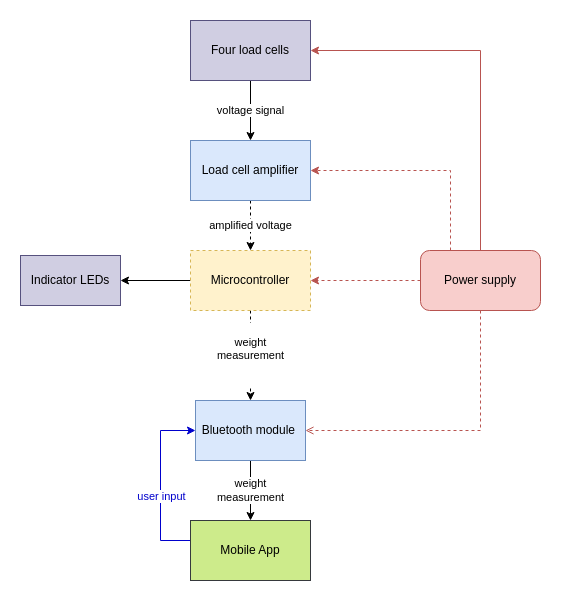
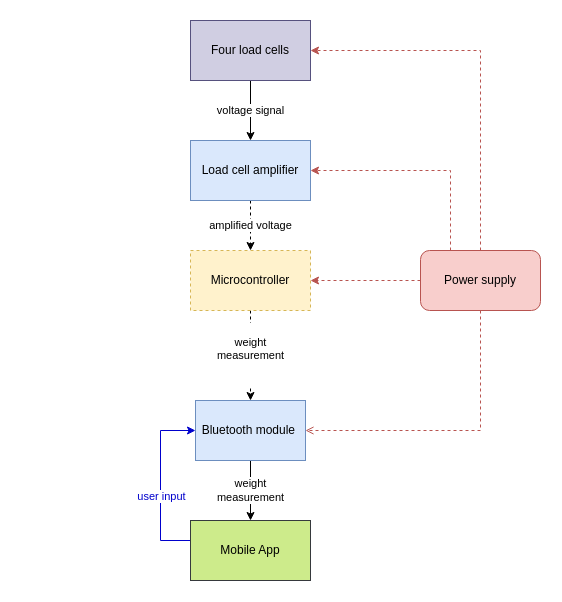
(481, 69) -> (481, 69)
(71, 281) -> none
(159, 281) -> none
